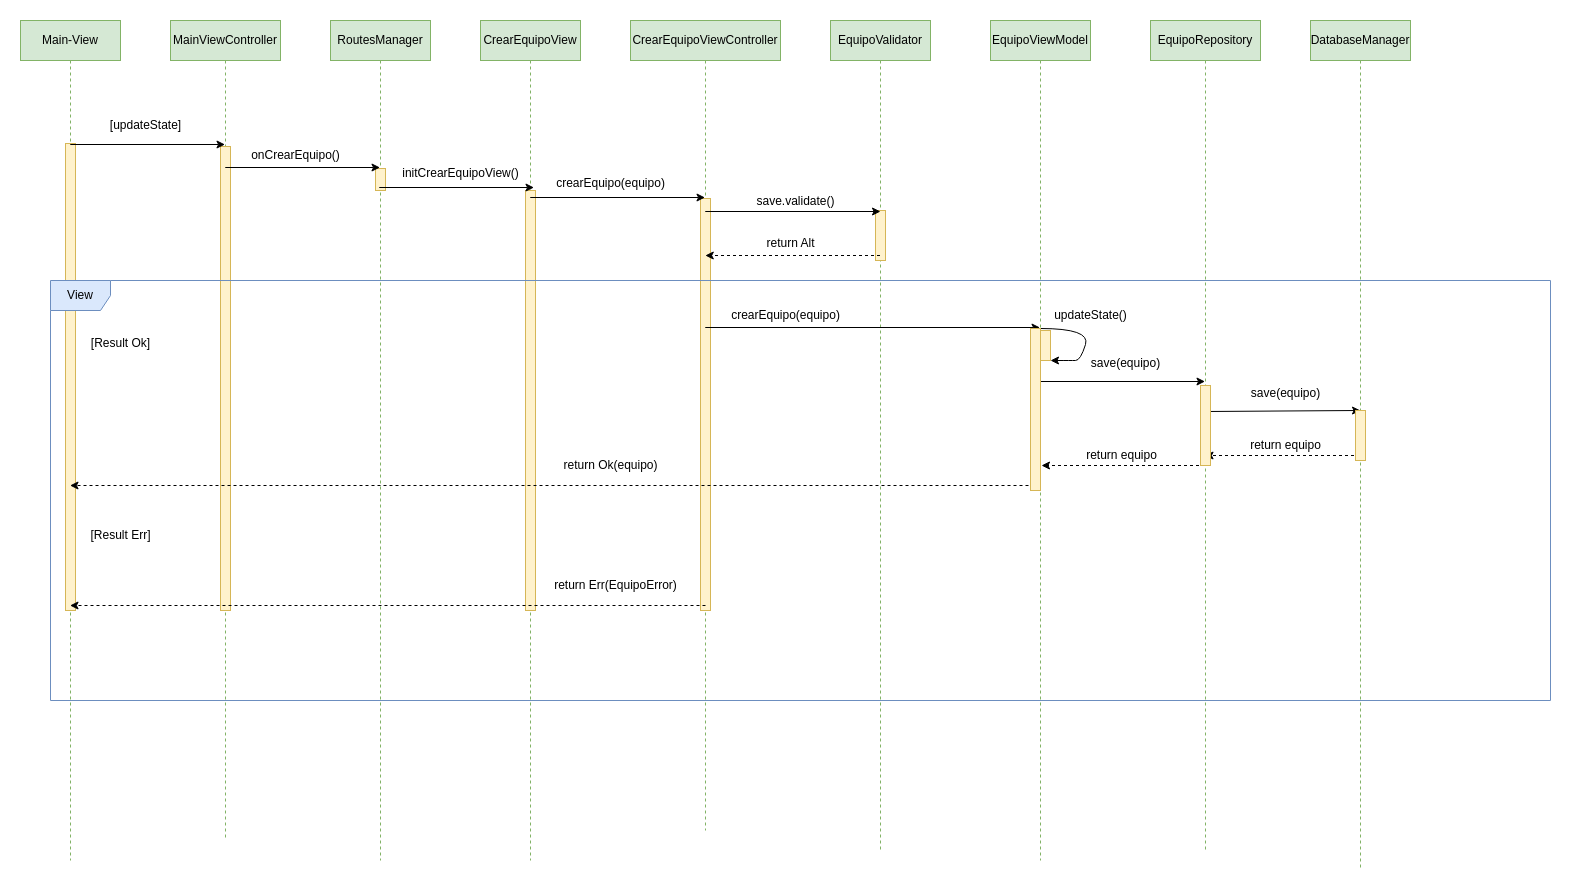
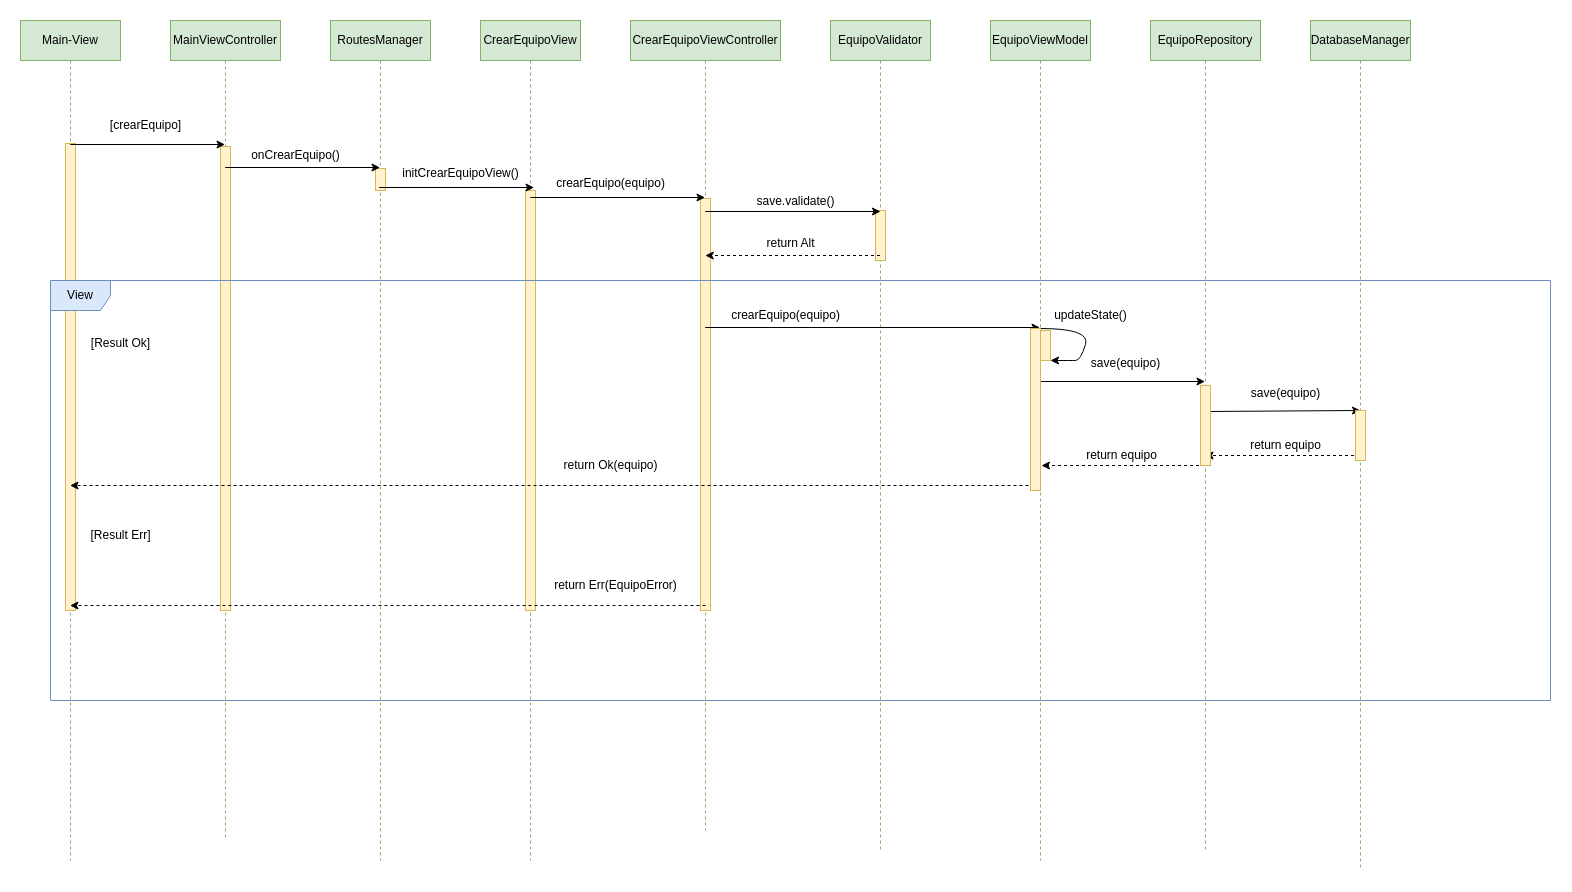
(146, 126) -> (146, 126)
